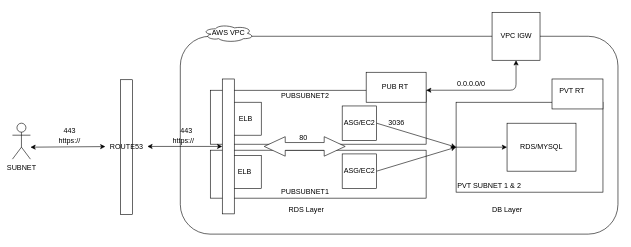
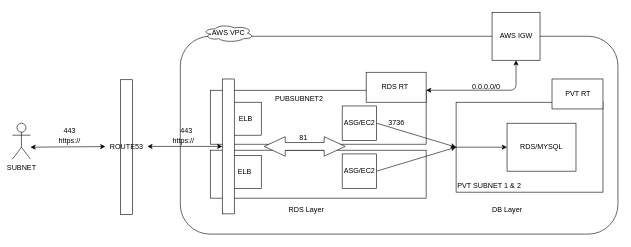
(517, 36) -> (517, 36)
(471, 84) -> (486, 87)
(395, 87) -> (395, 87)
(572, 91) -> (578, 94)
(305, 96) -> (299, 99)
(397, 123) -> (397, 123)
(304, 138) -> (304, 138)
(305, 192) -> none
